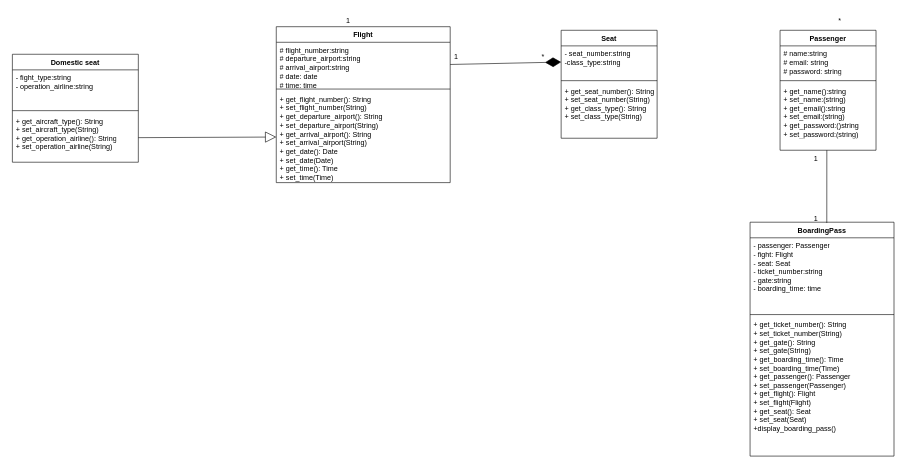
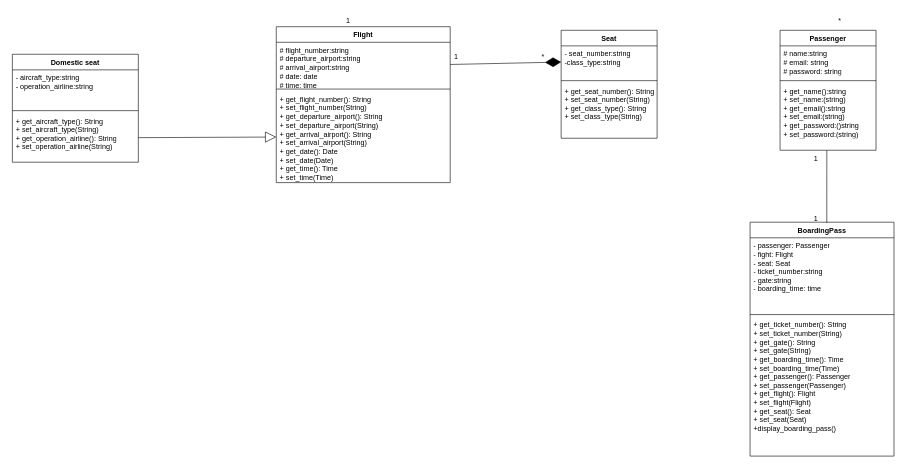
(62, 83) -> (62, 83)
